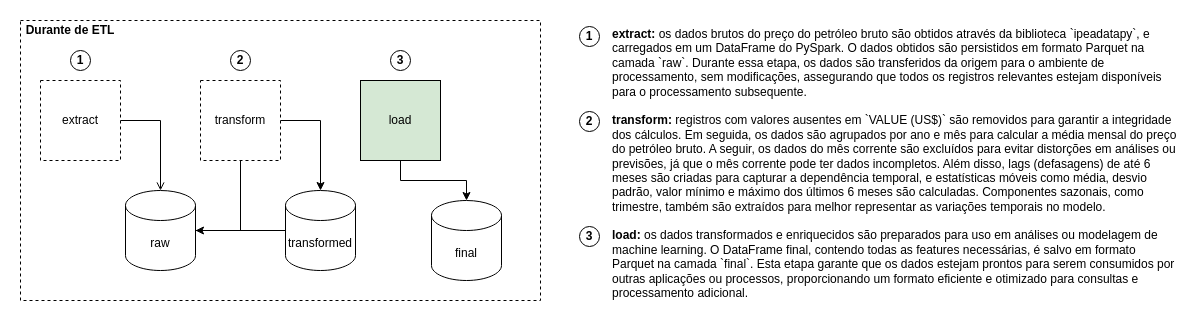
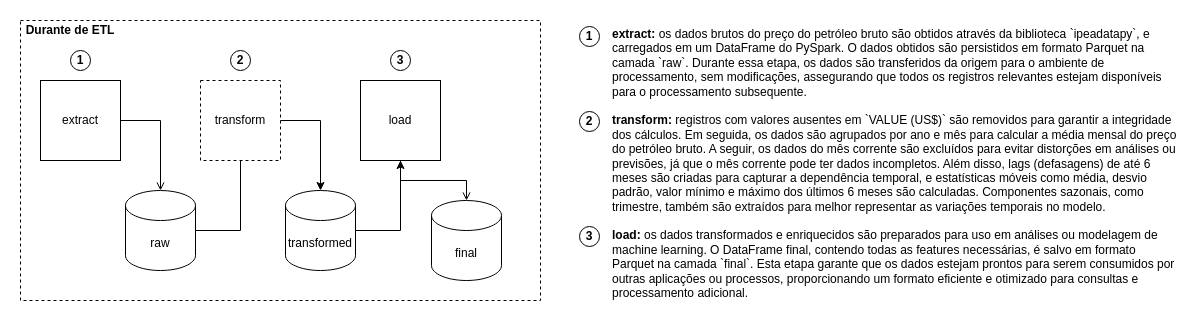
(81, 121) -> (81, 121)
(401, 121) -> (401, 121)
(467, 192) -> (467, 194)
(264, 231) -> (401, 229)
